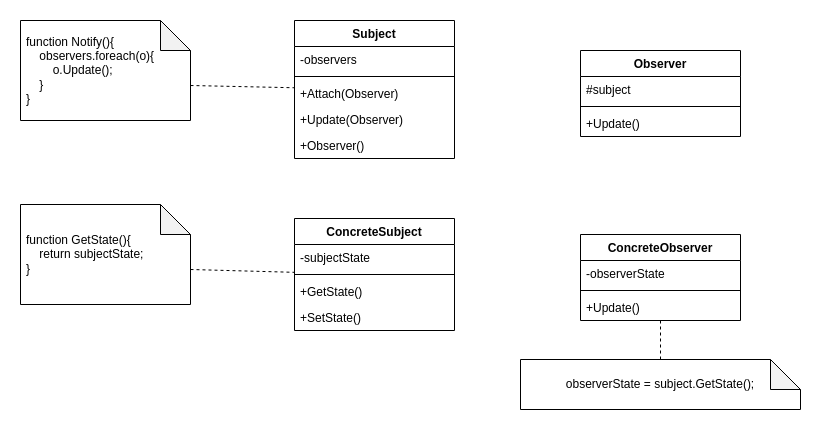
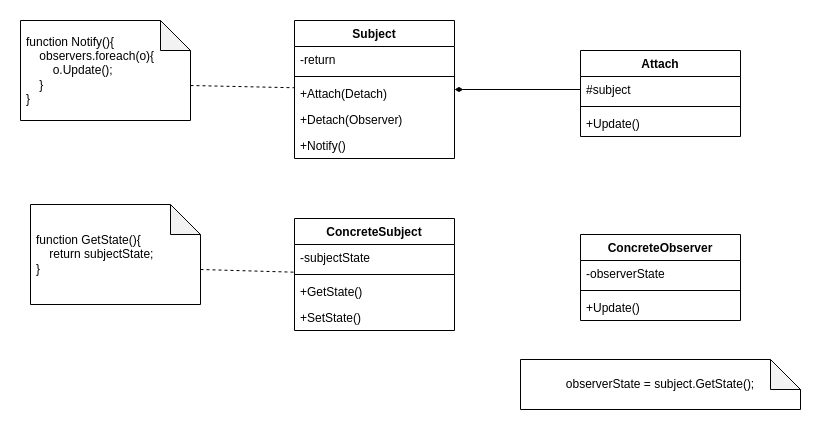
(334, 61) -> (324, 61)
(661, 65) -> (661, 65)
none -> (520, 90)
(358, 95) -> (351, 95)
(358, 121) -> (358, 121)
(337, 147) -> (329, 147)
(106, 255) -> (116, 255)
(661, 341) -> none
